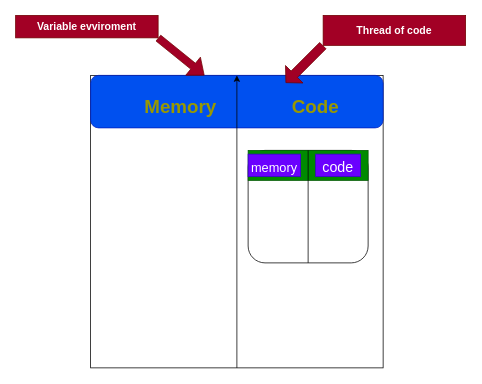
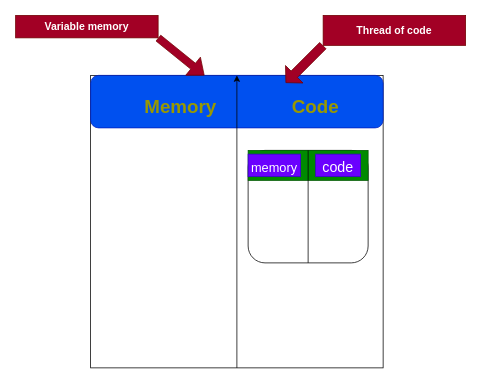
(87, 27) -> (87, 27)
